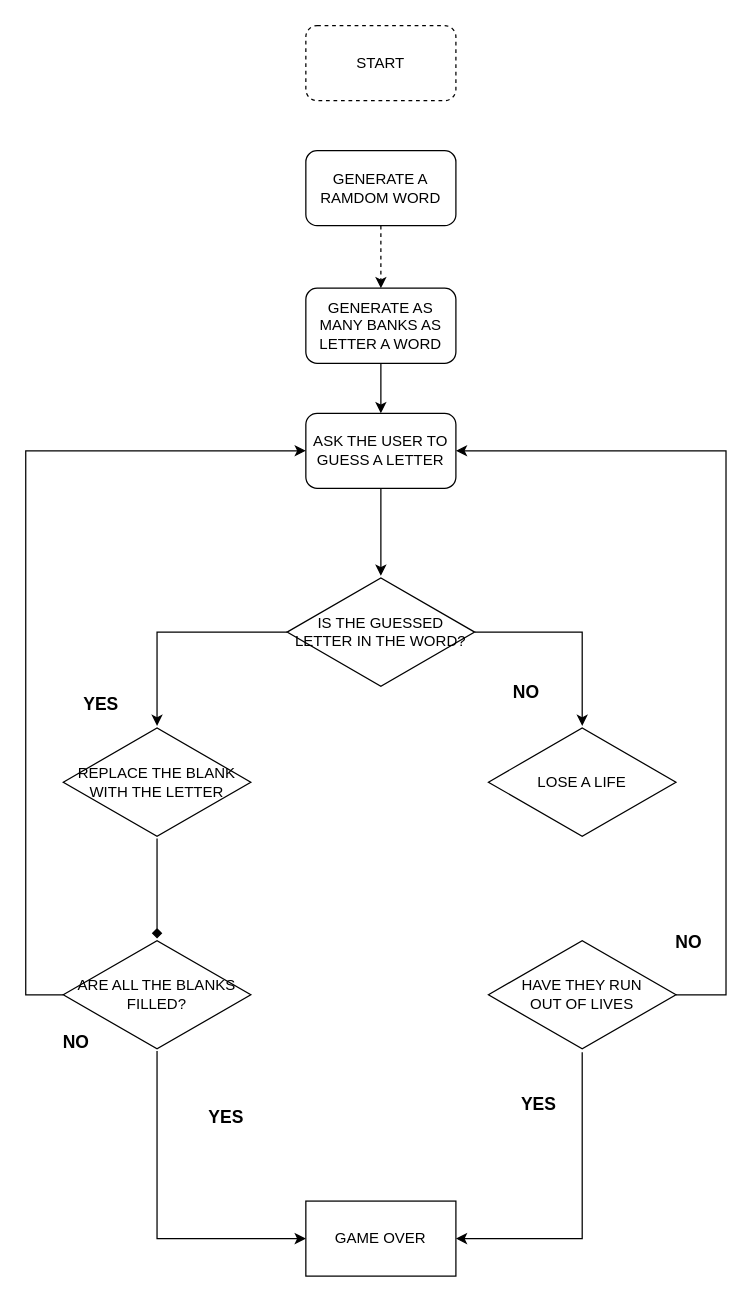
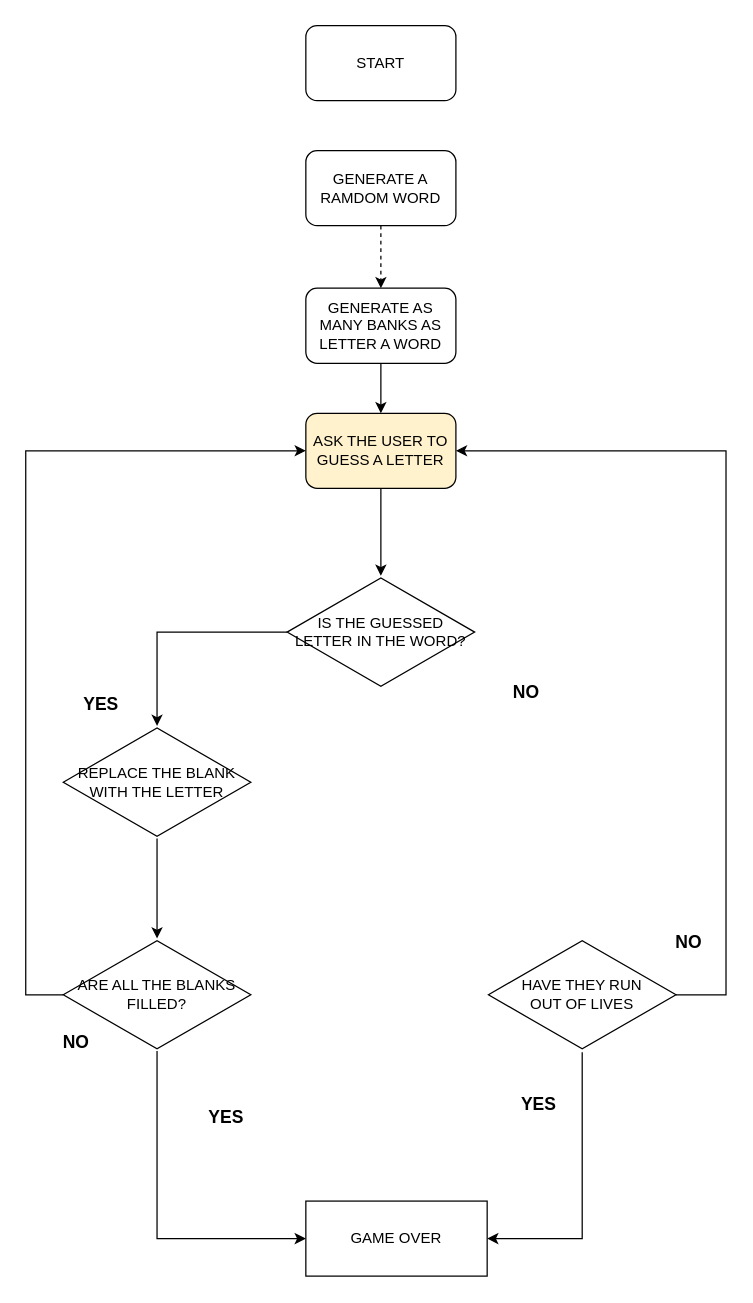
(381, 63) -> (381, 63)
(381, 451) -> (381, 451)
(571, 632) -> none
(582, 782) -> none
(157, 927) -> (157, 928)
(381, 1238) -> (396, 1238)
